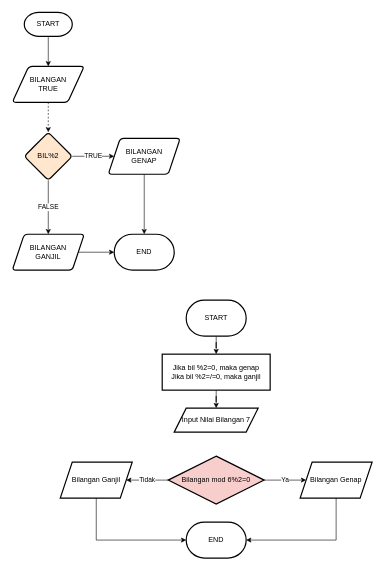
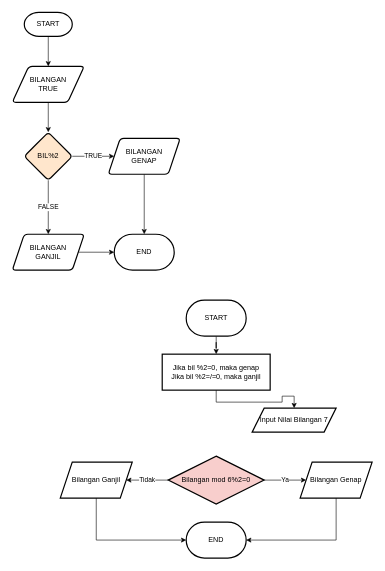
(48, 115) -> (48, 115)
(216, 420) -> (294, 420)
